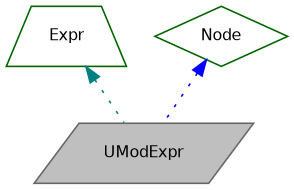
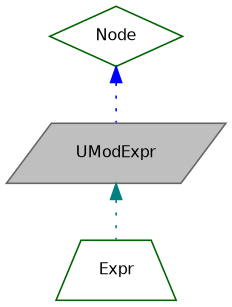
(109, 101) -> (116, 220)
